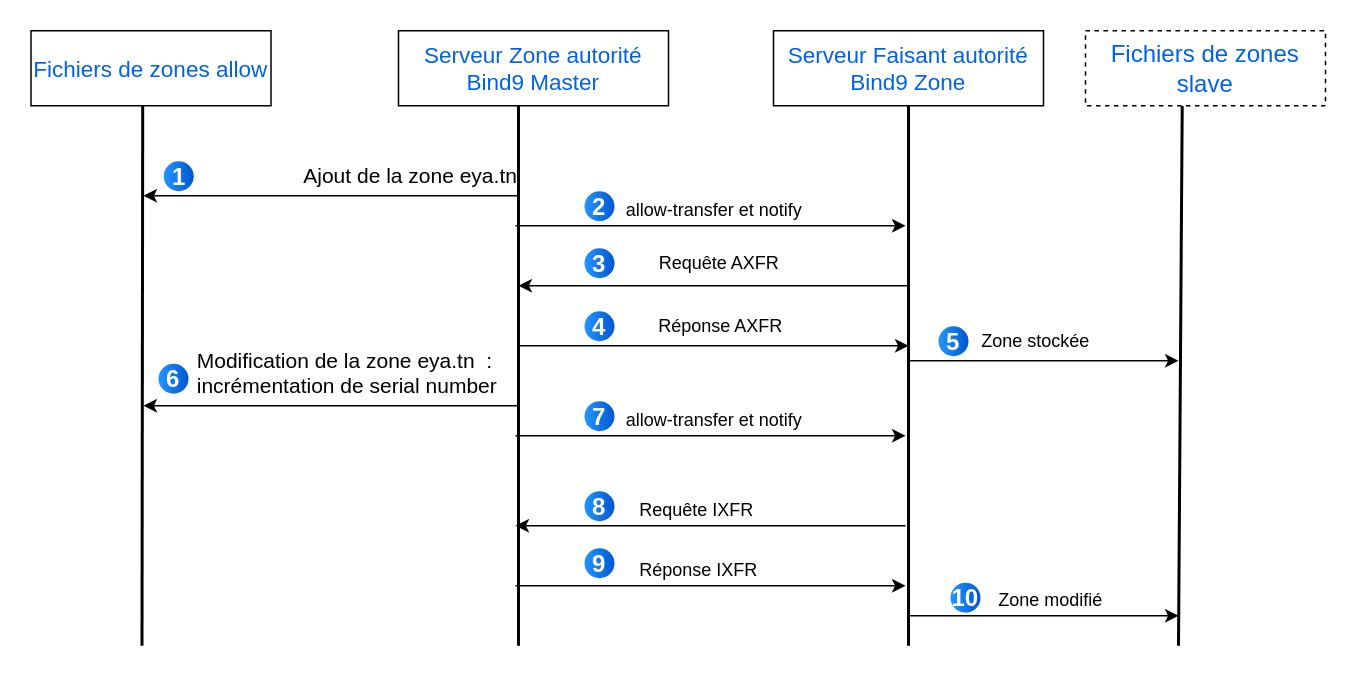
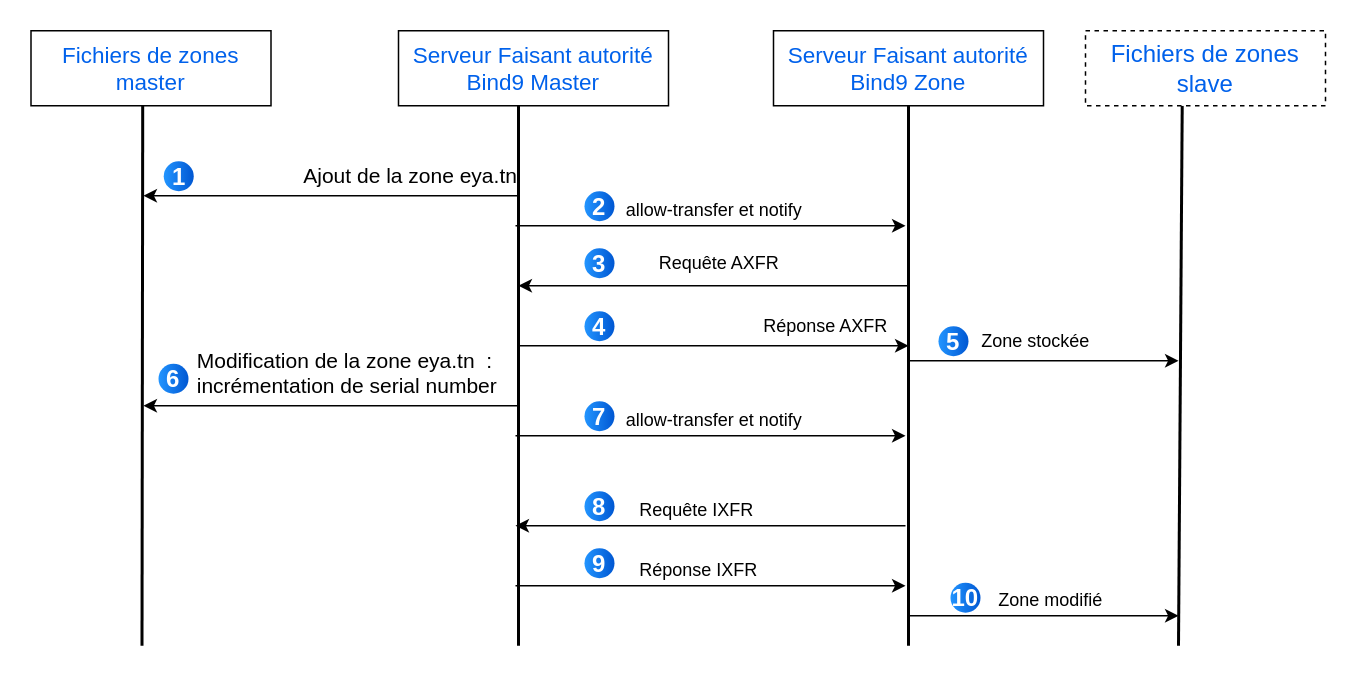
(151, 68) -> (151, 68)
(533, 68) -> (533, 68)
(721, 326) -> (826, 326)
